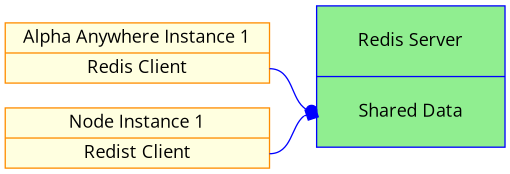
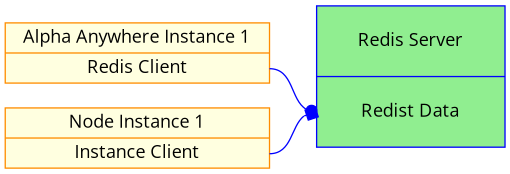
(411, 111) -> (411, 111)
(137, 152) -> (137, 152)
